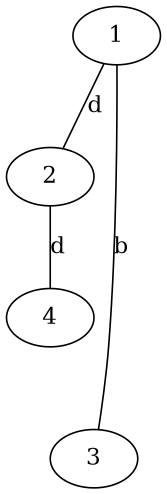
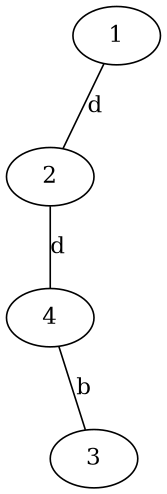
(114, 248) -> (72, 388)
